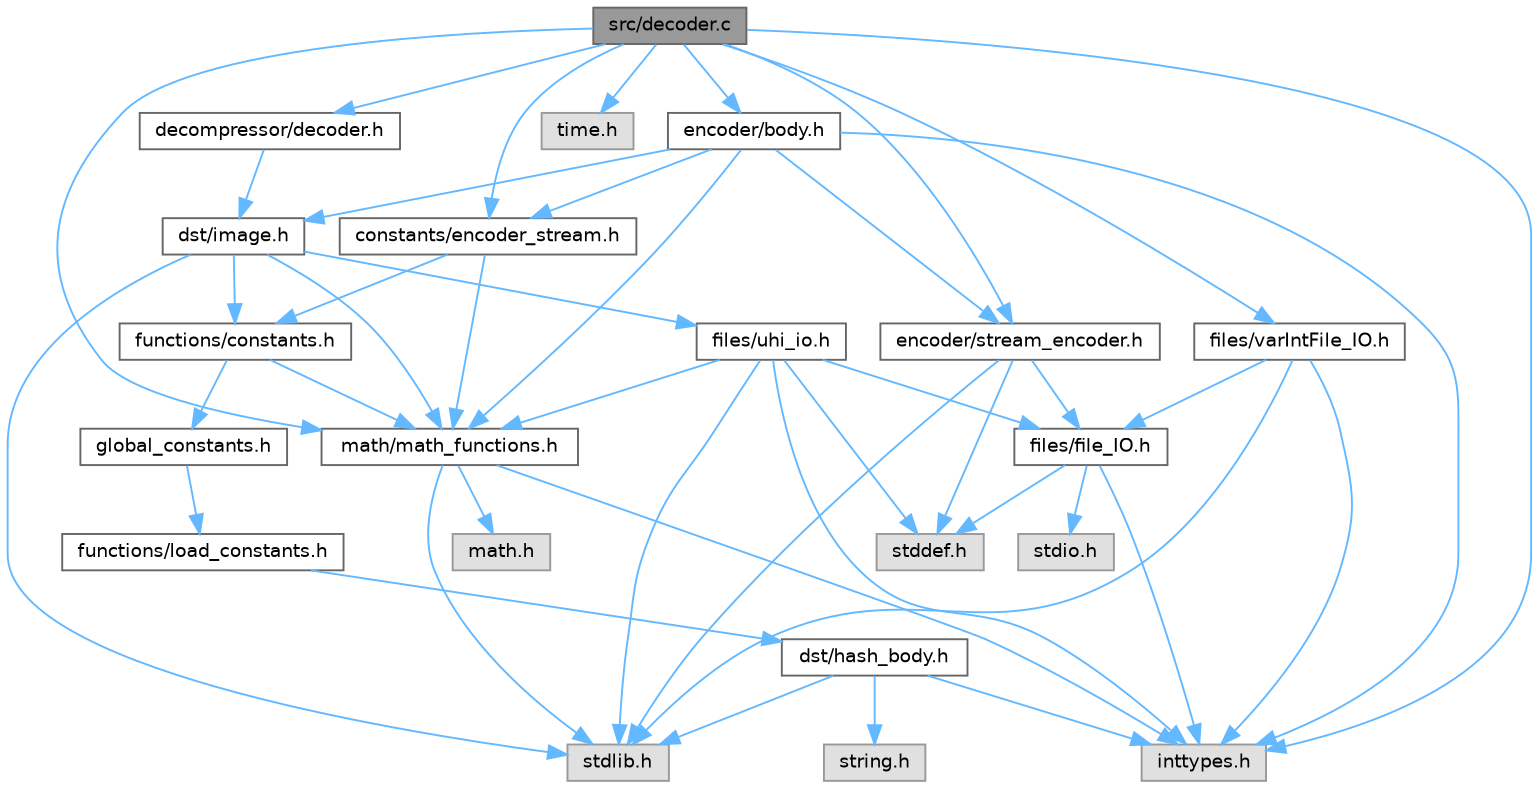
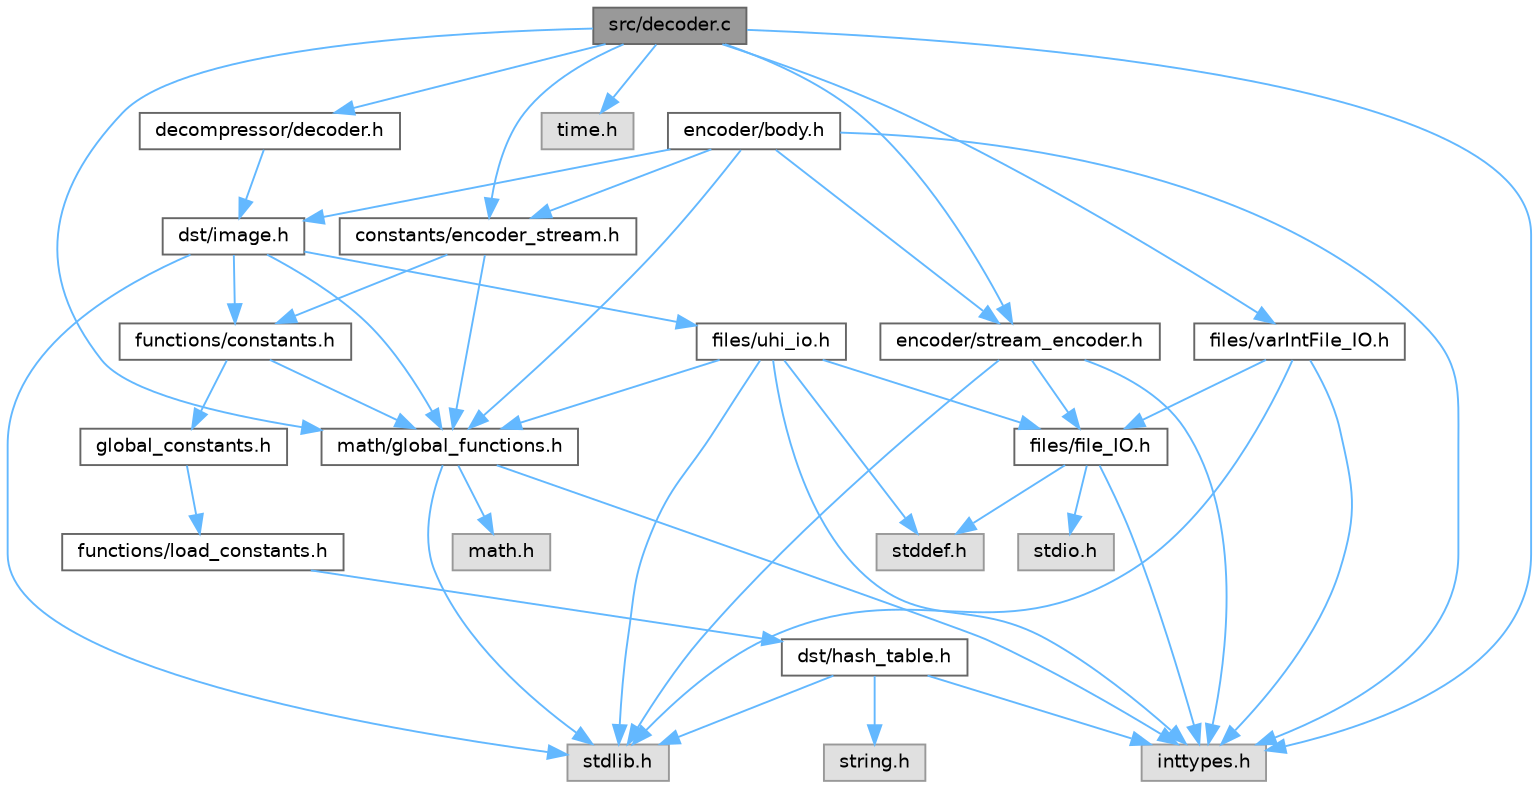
(706, 71) -> none
(979, 438) -> (1218, 512)
(450, 447) -> (450, 447)
(875, 657) -> (875, 657)
